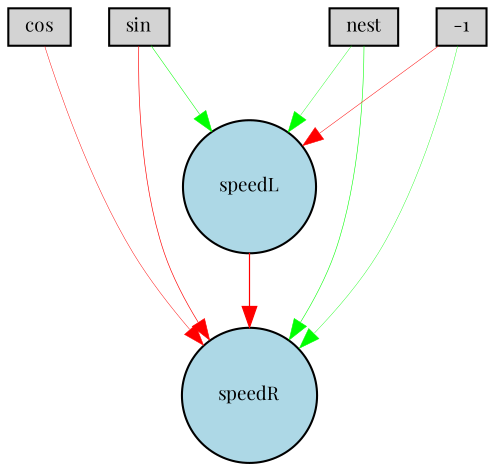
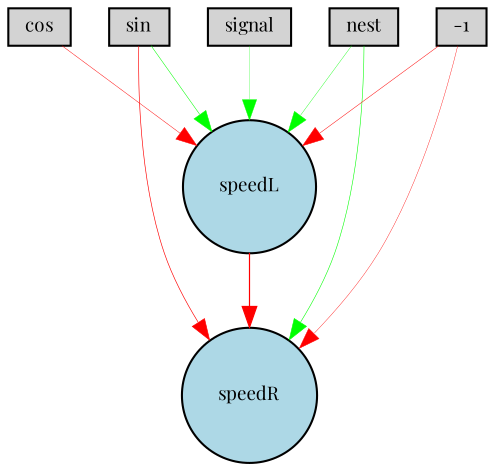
none -> (250, 27)
(103, 196) -> (121, 89)
(406, 200) -> (406, 200)
